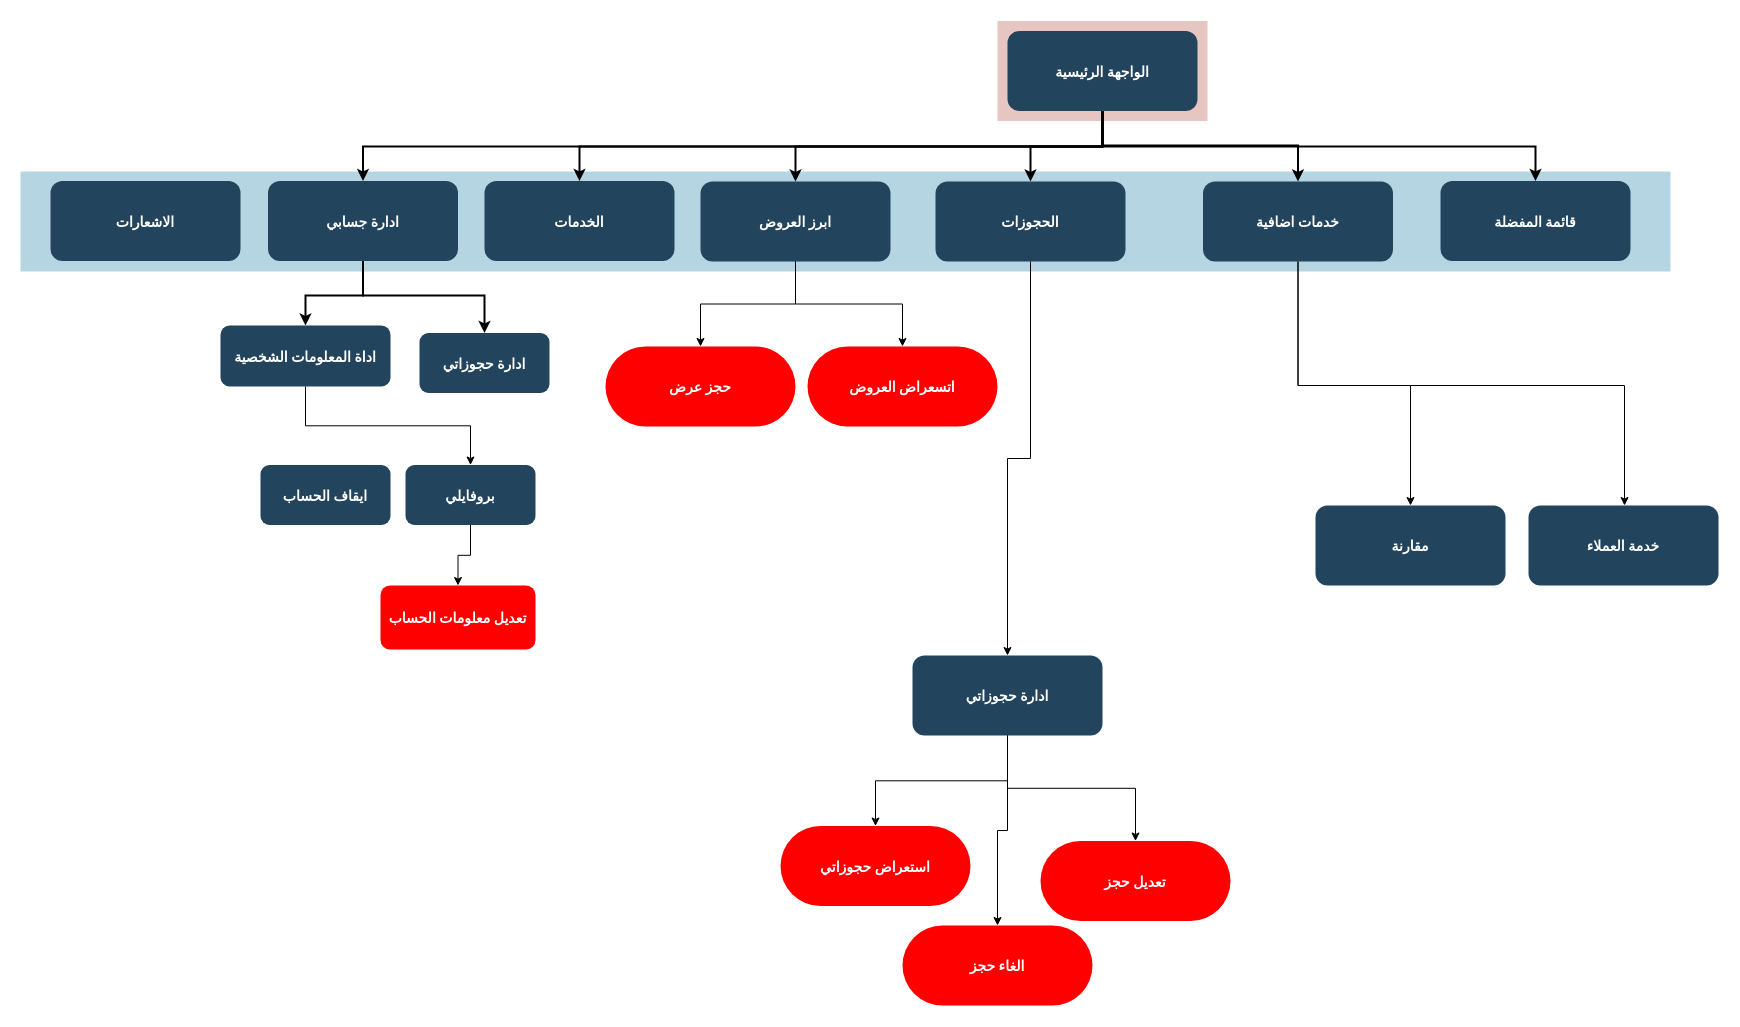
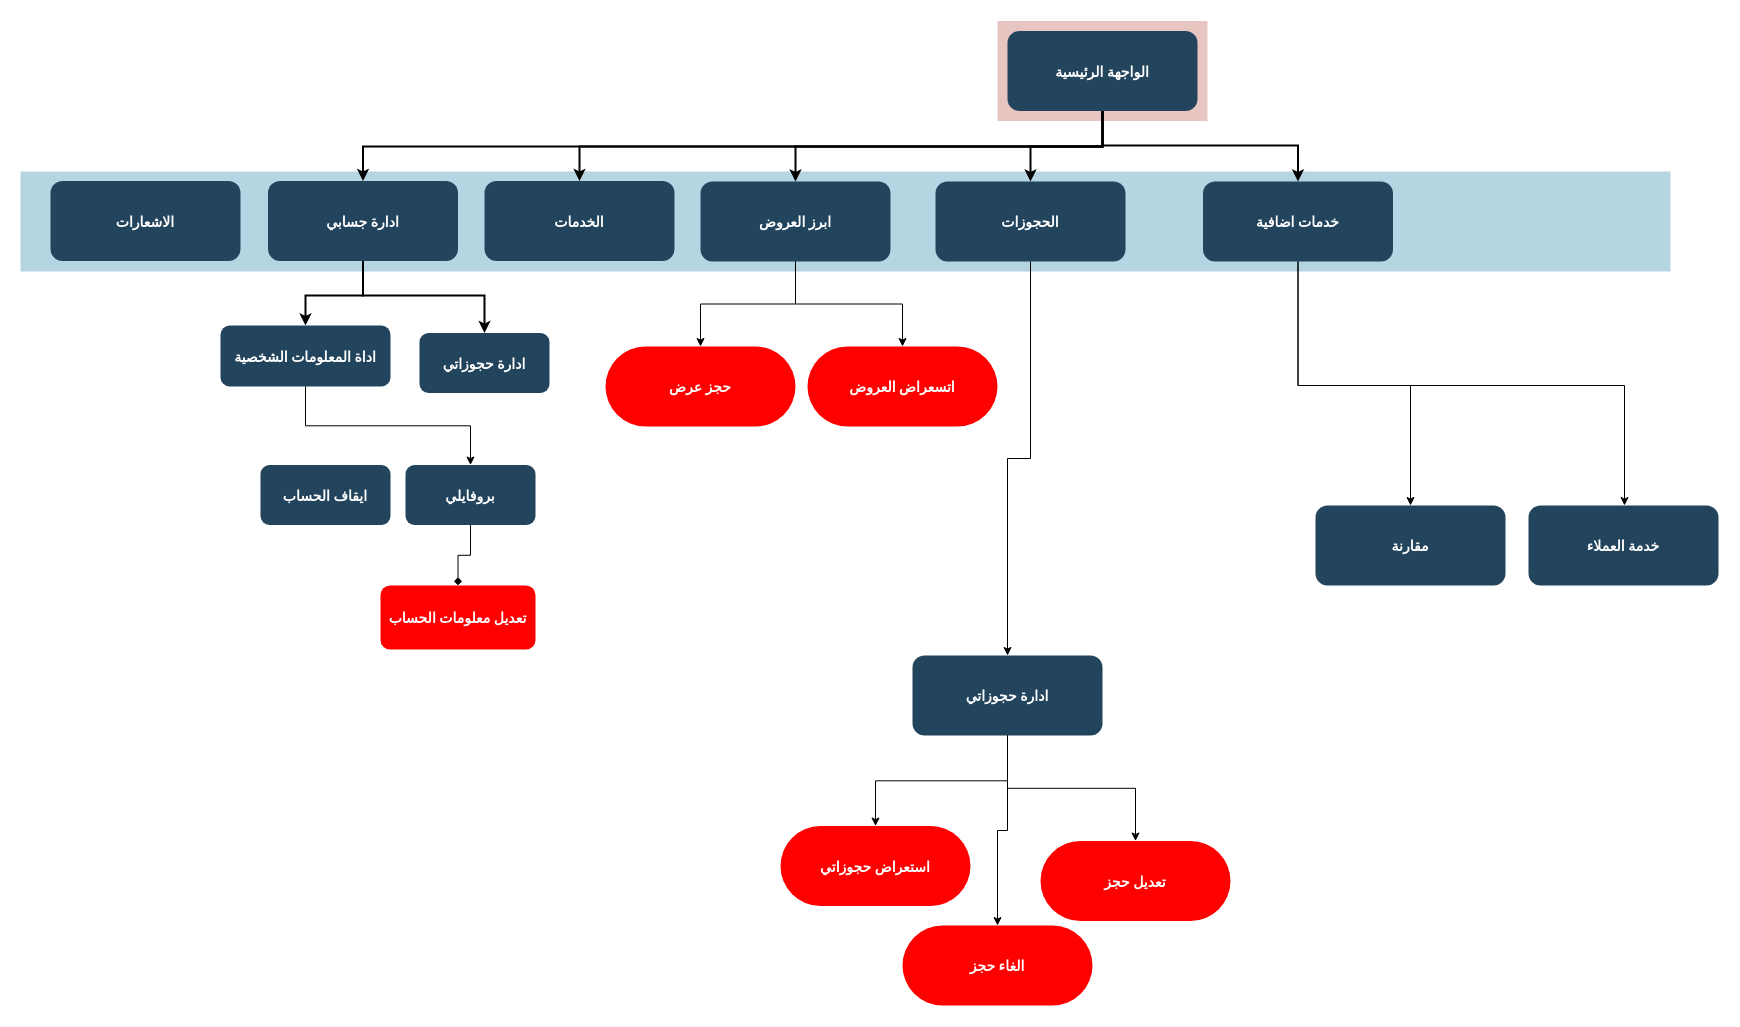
(1431, 147) -> none
(1536, 221) -> none
(458, 577) -> (458, 576)
